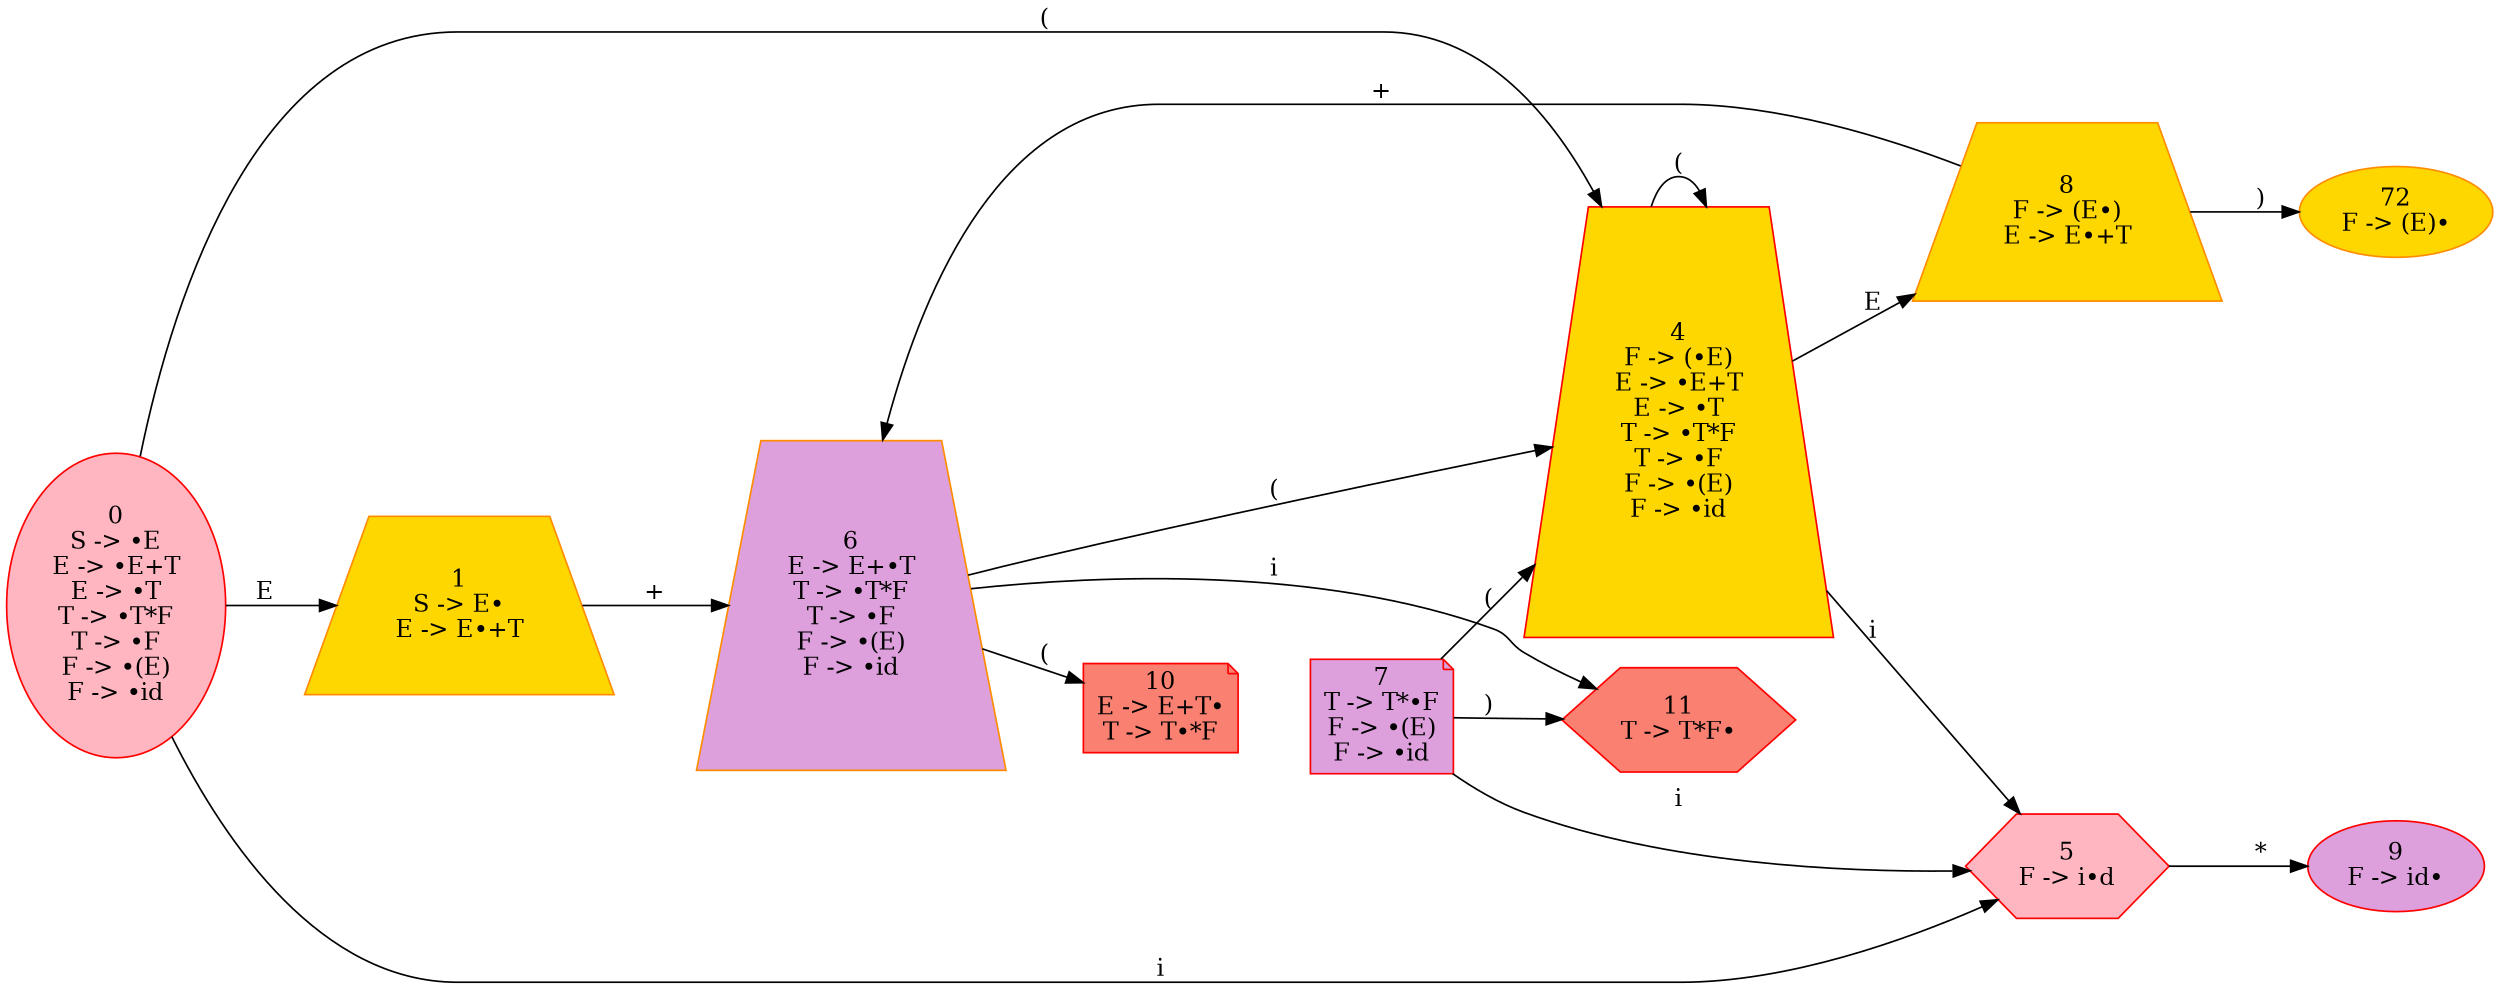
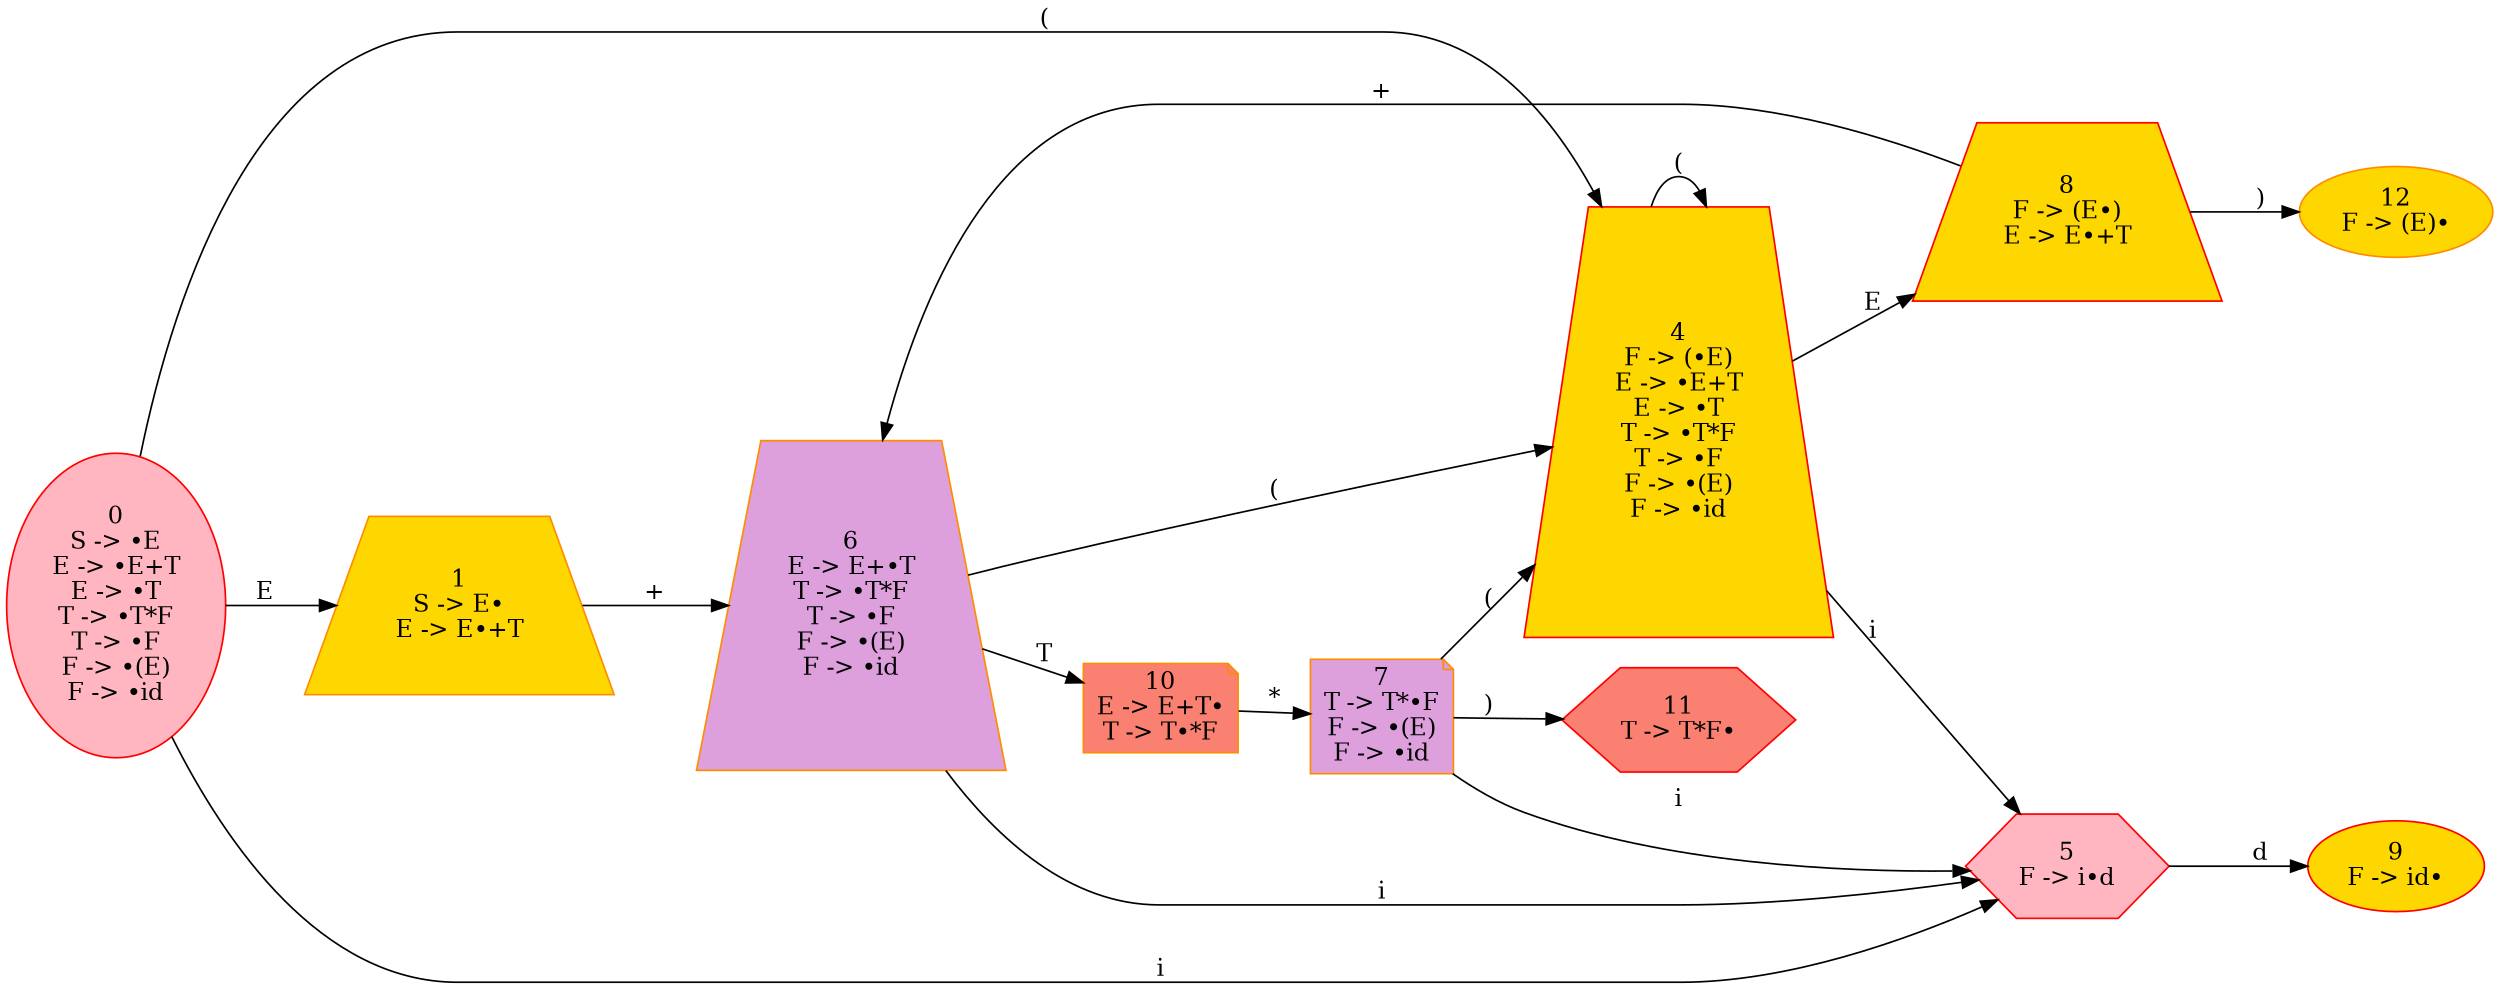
(2067, 212) -> (2067, 212)
(2396, 212) -> (2396, 212)
(1286, 585) -> (1430, 905)
(1045, 655) -> (1045, 655)
(1161, 708) -> (1161, 708)
none -> (1266, 712)
(1382, 717) -> (1382, 717)
(2261, 854) -> (2261, 854)
(2396, 866) -> (2396, 866)
